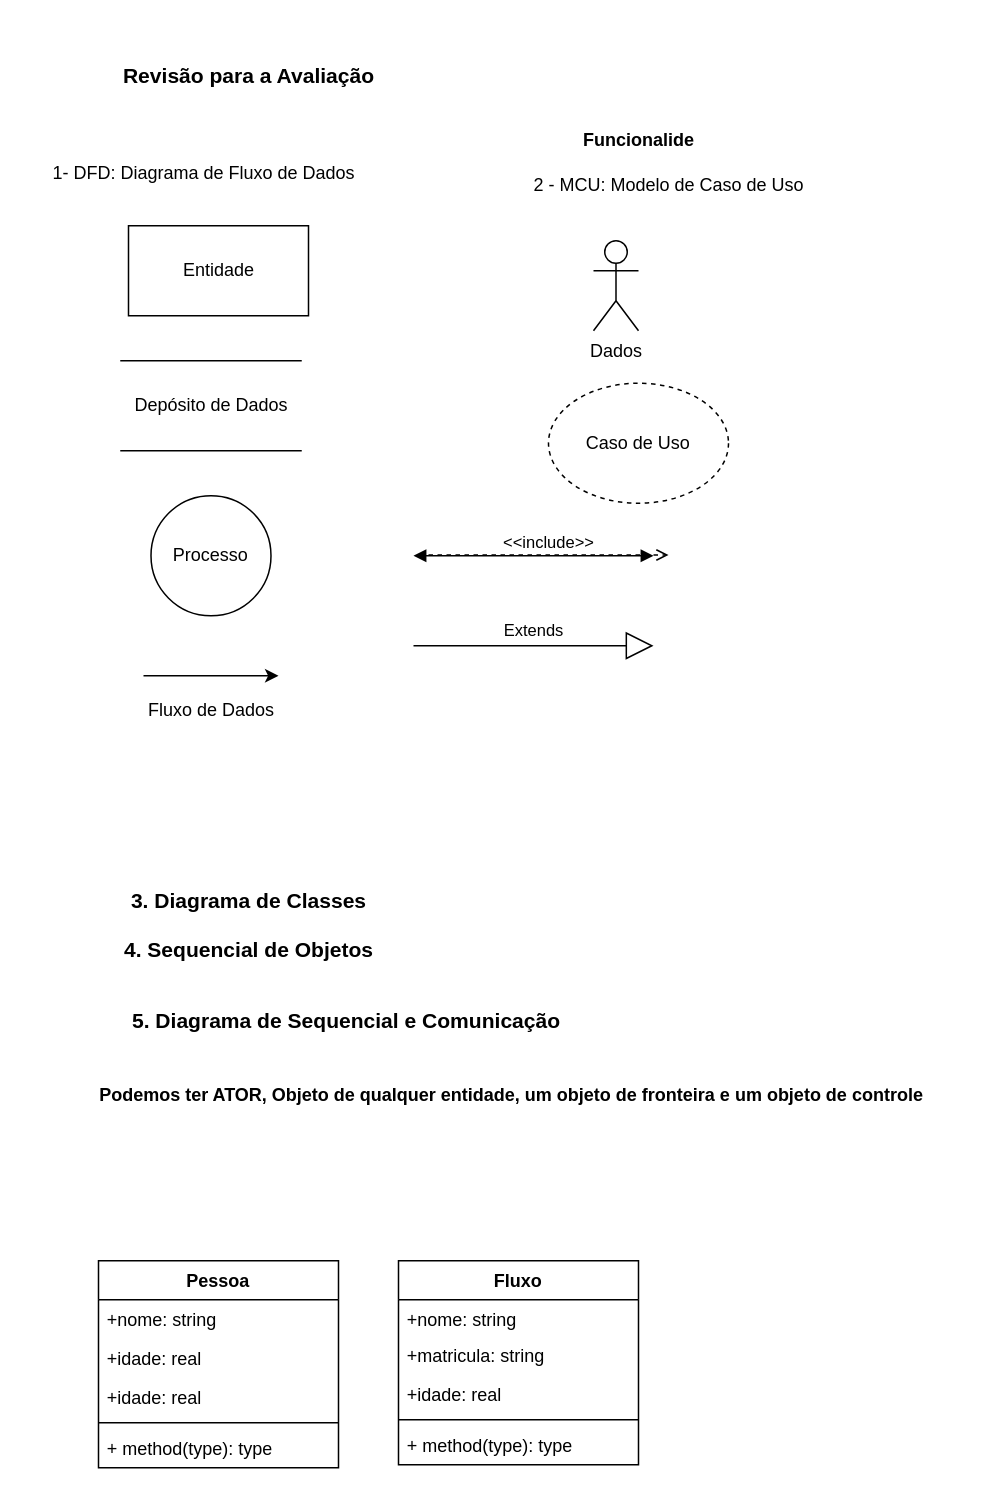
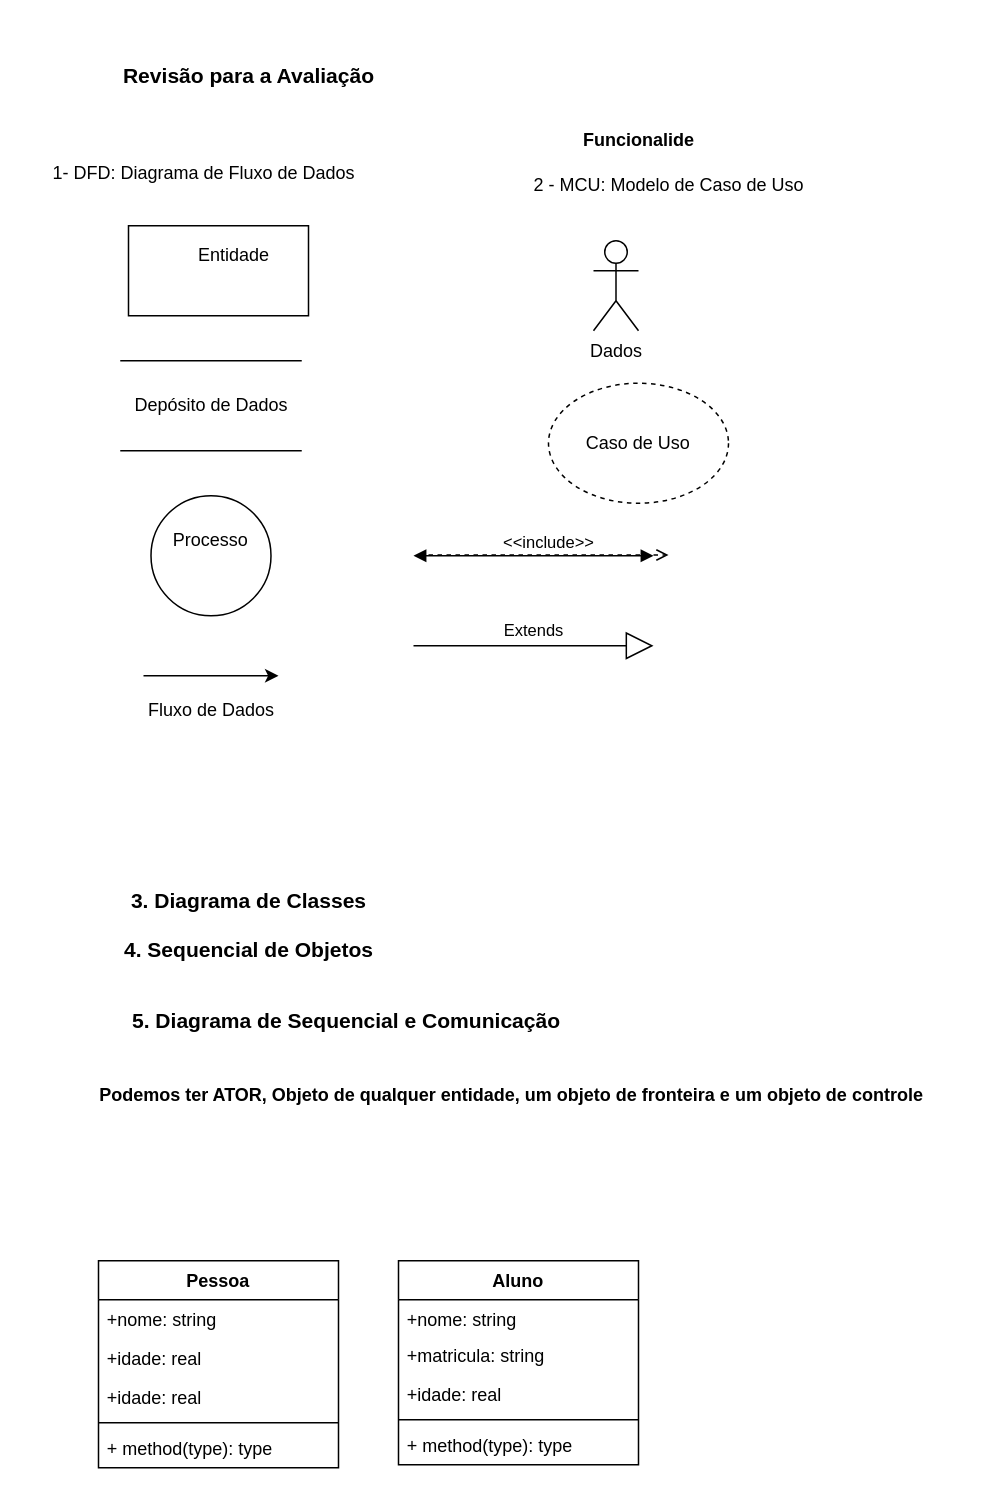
(218, 271) -> (233, 256)
(211, 556) -> (211, 541)
(518, 1282) -> (518, 1282)
